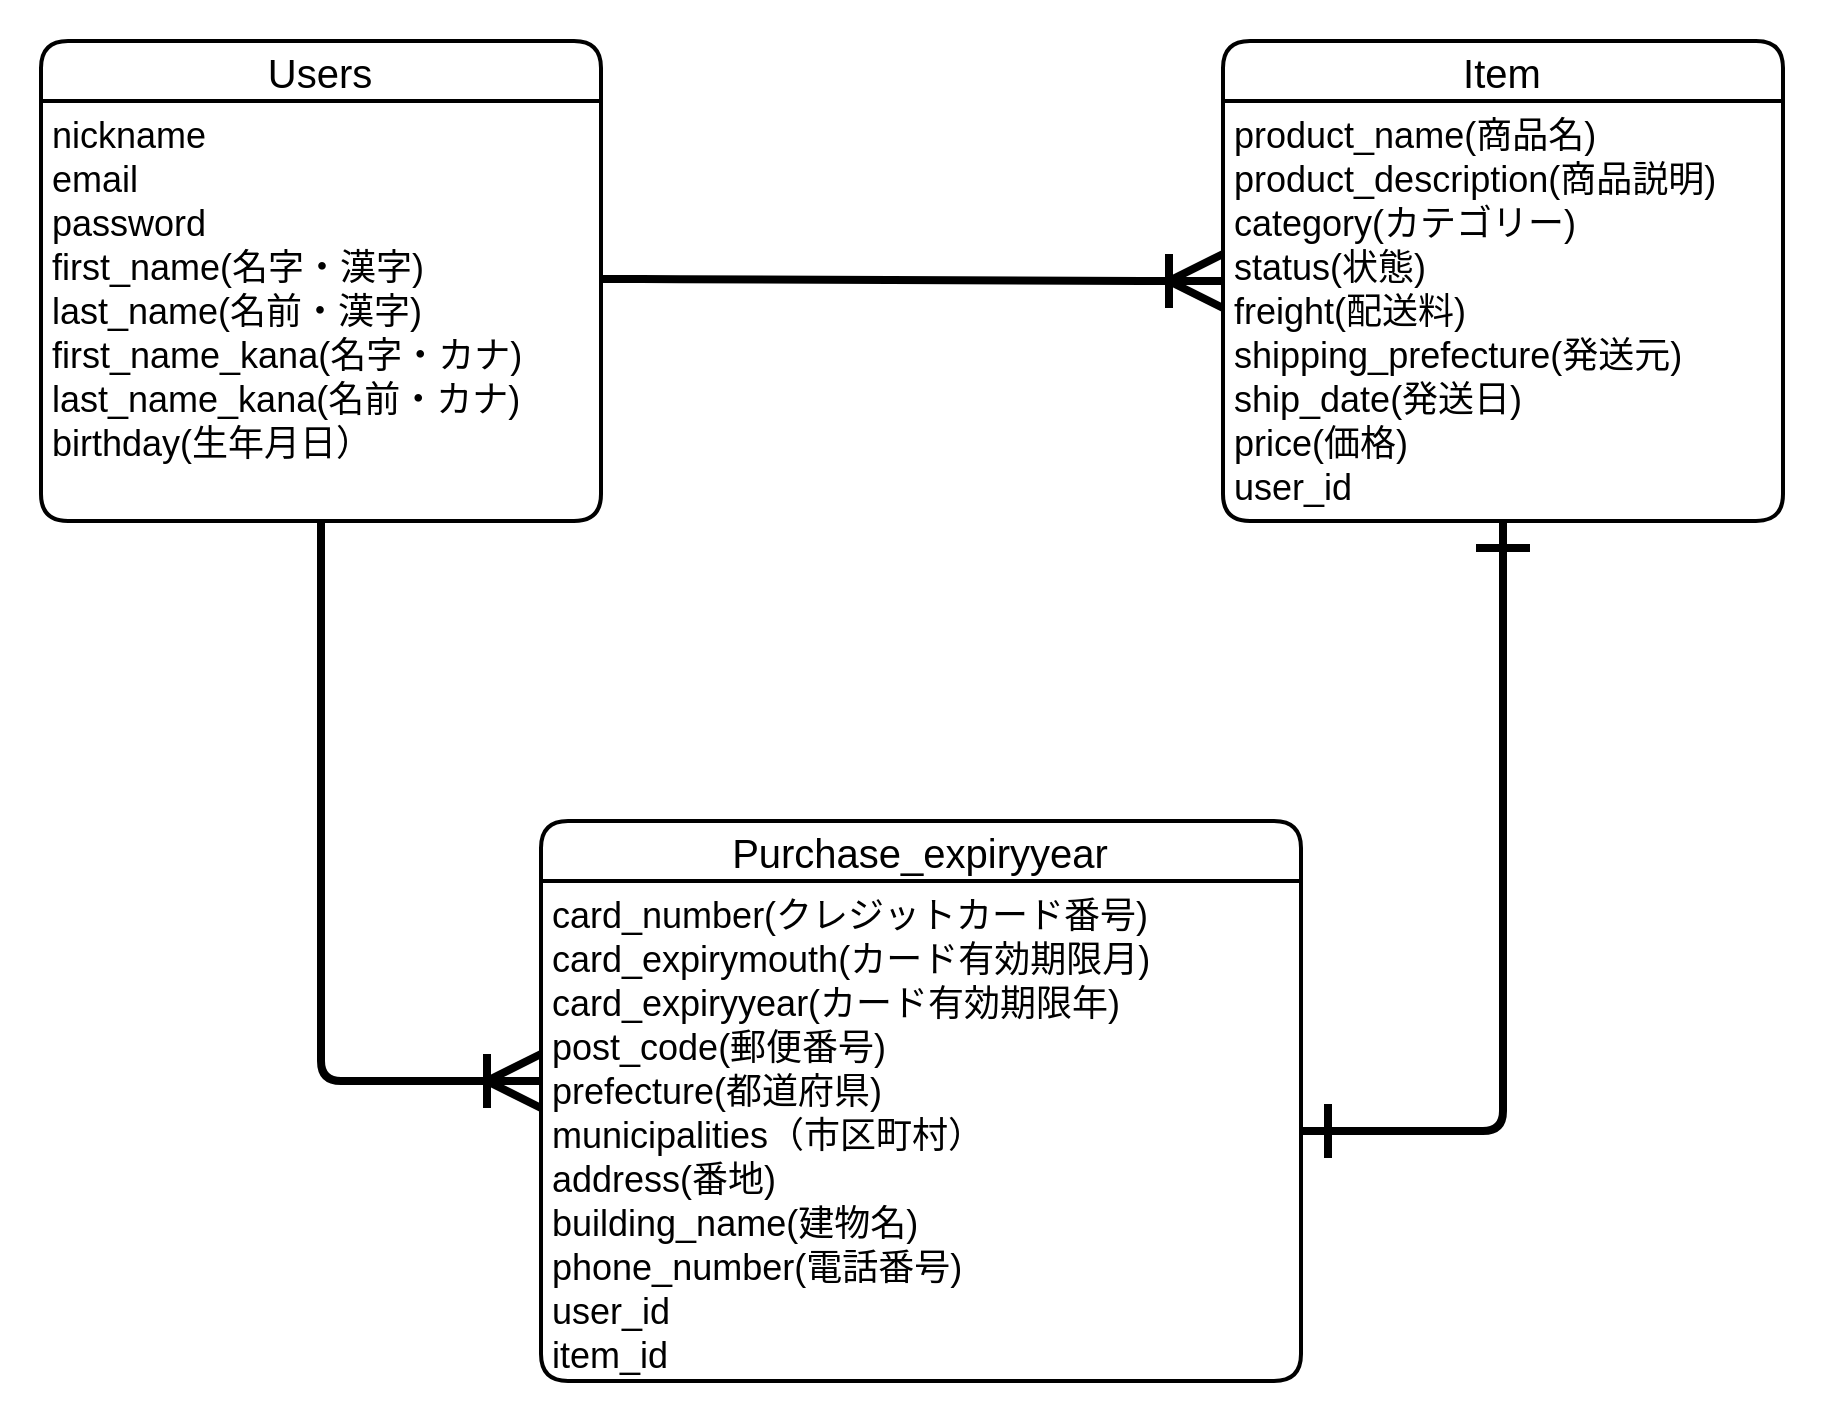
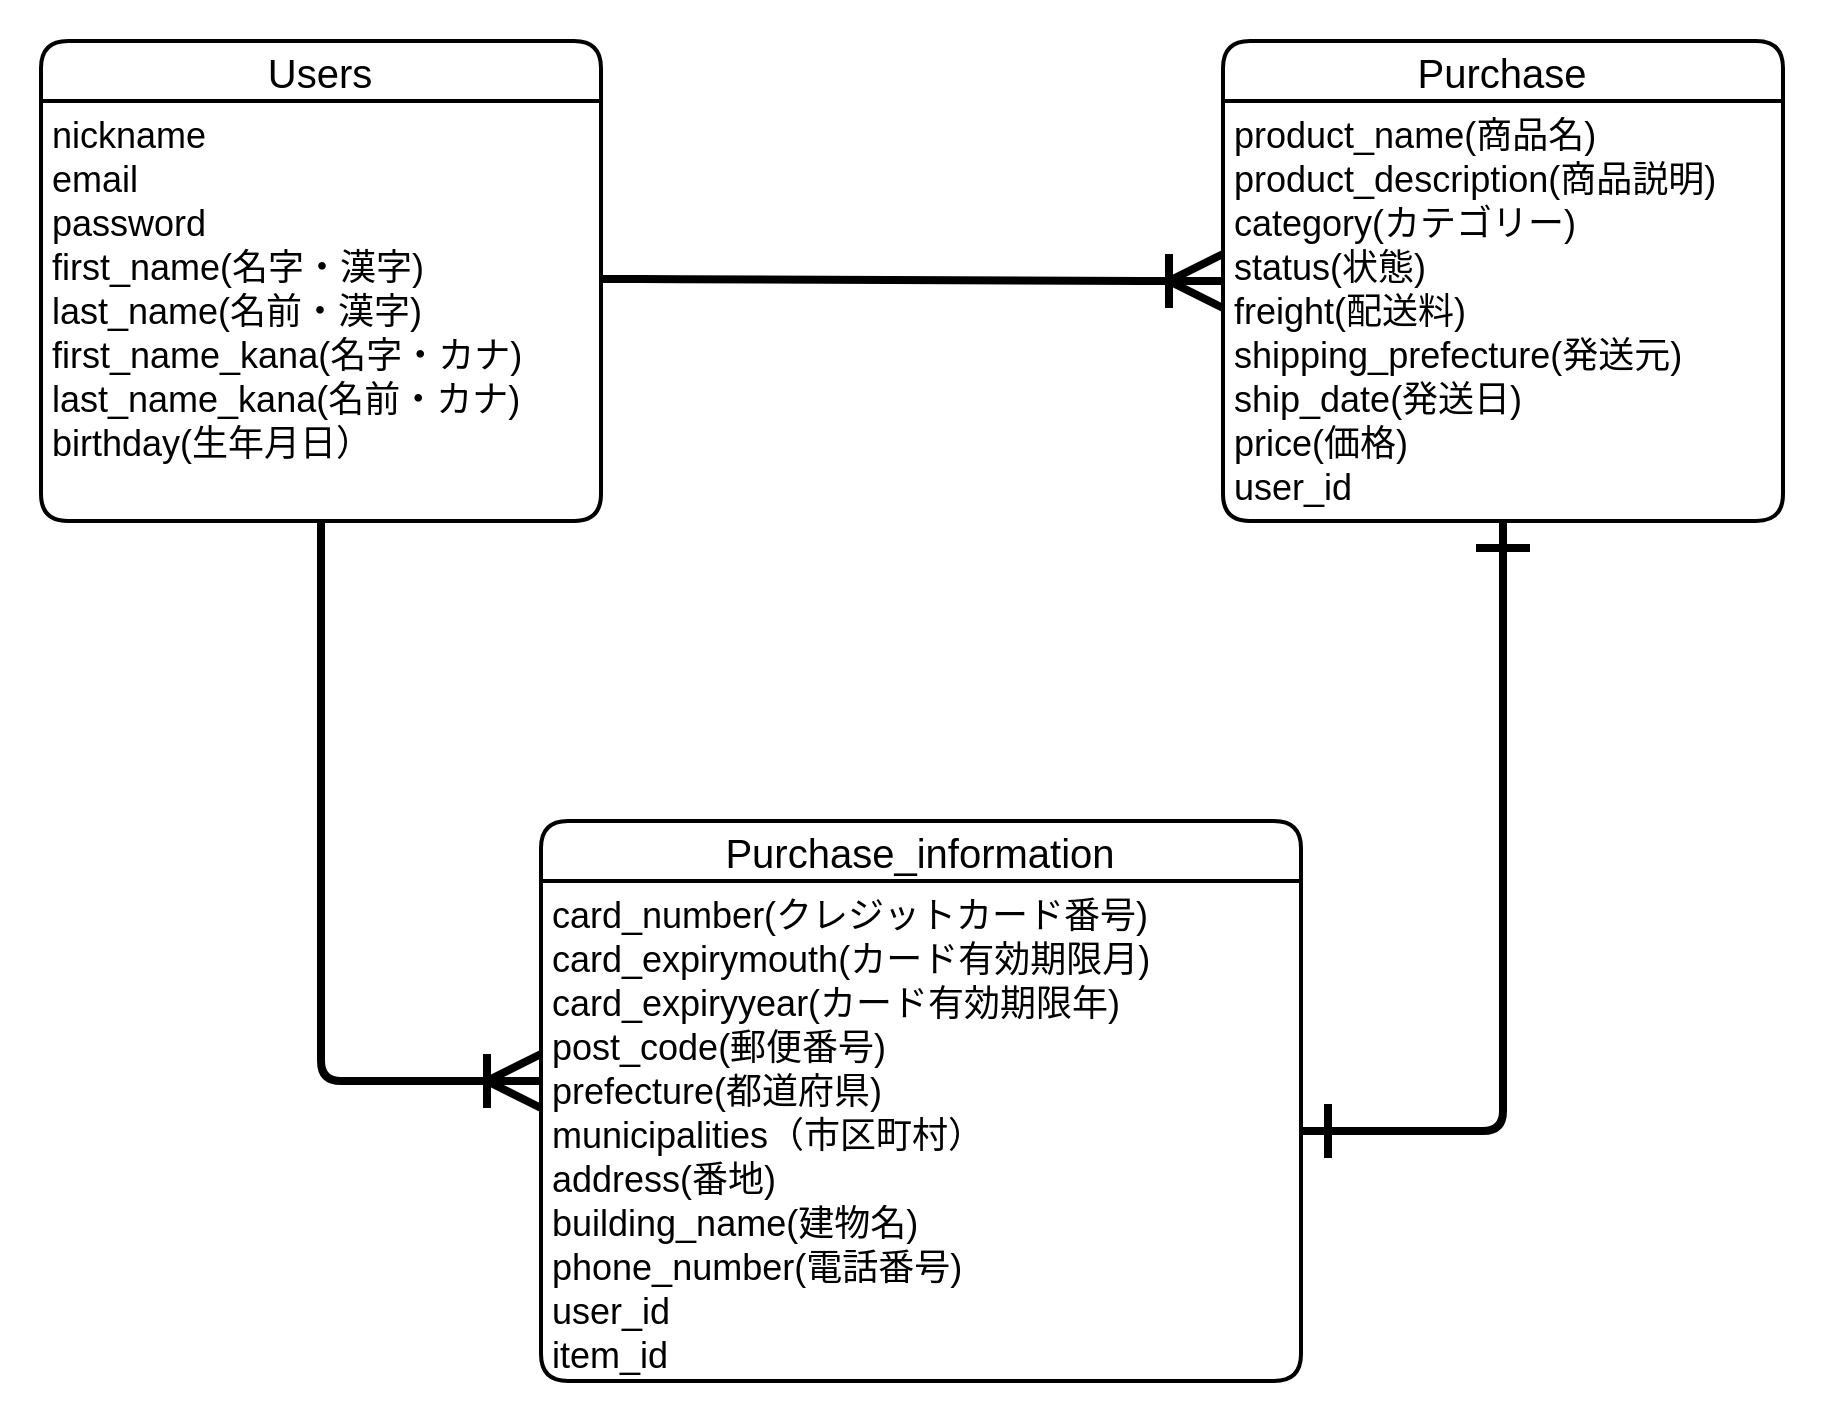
(1502, 75) -> (1502, 75)
(920, 855) -> (920, 855)
